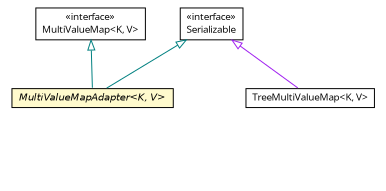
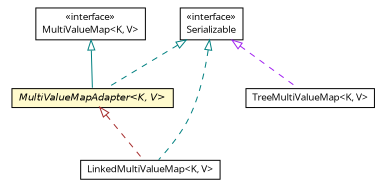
(142, 67) -> (142, 67)
(269, 67) -> (269, 67)
none -> (150, 169)
